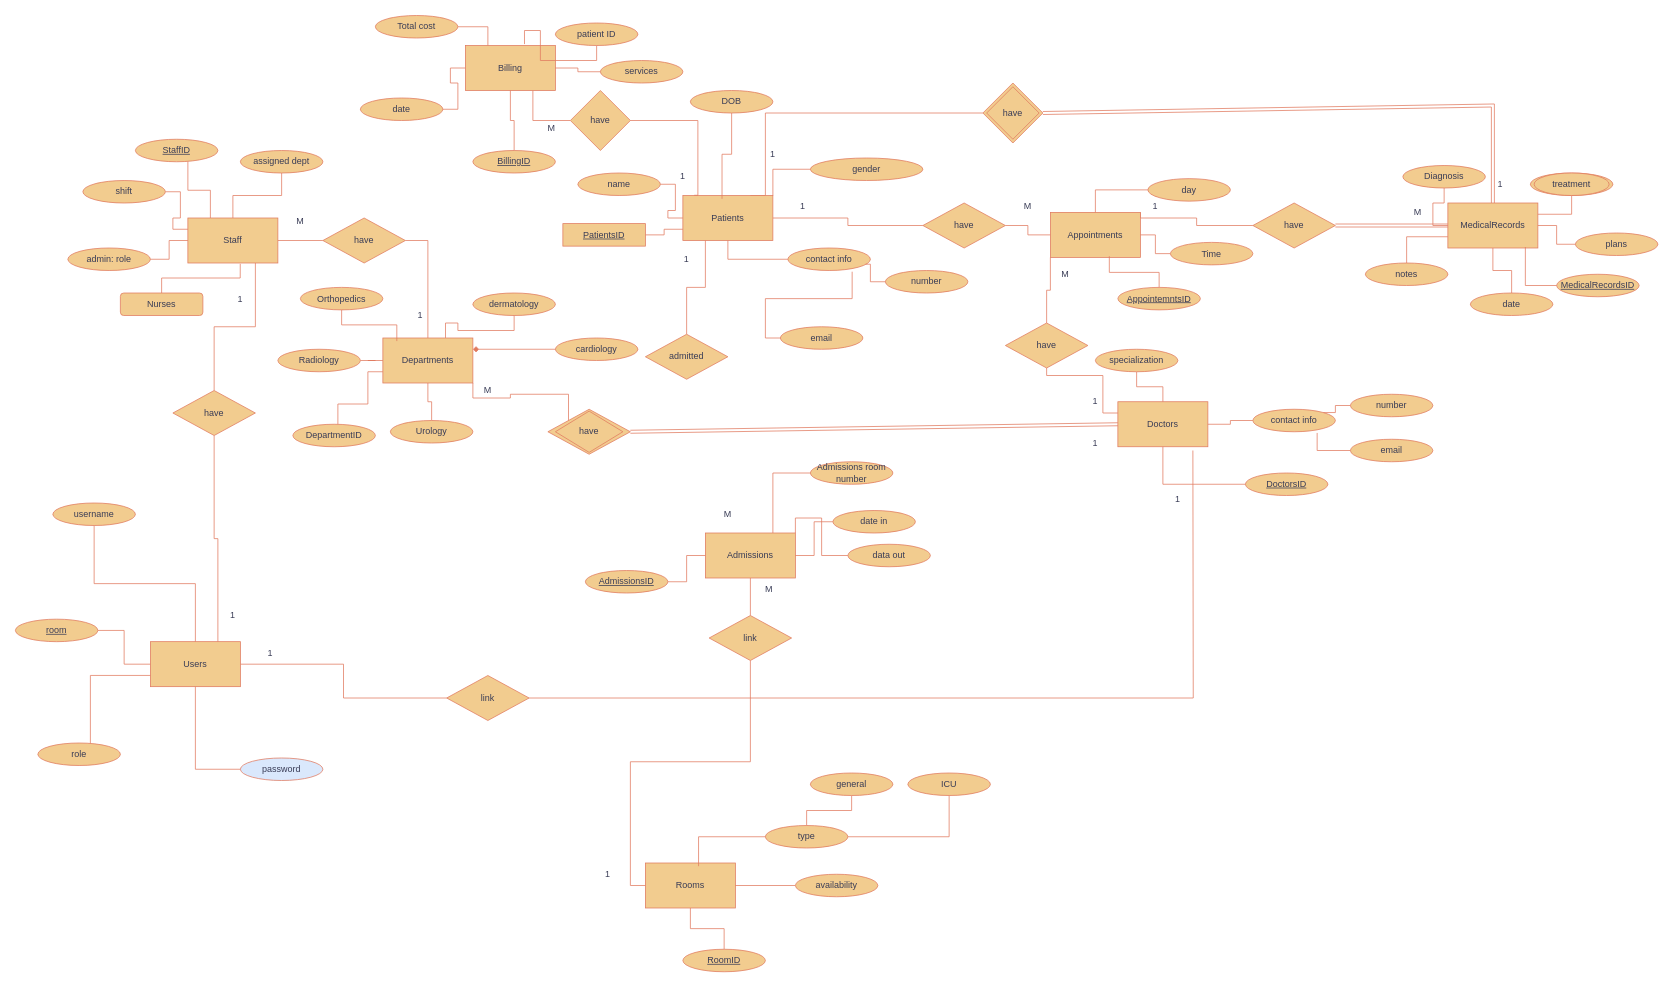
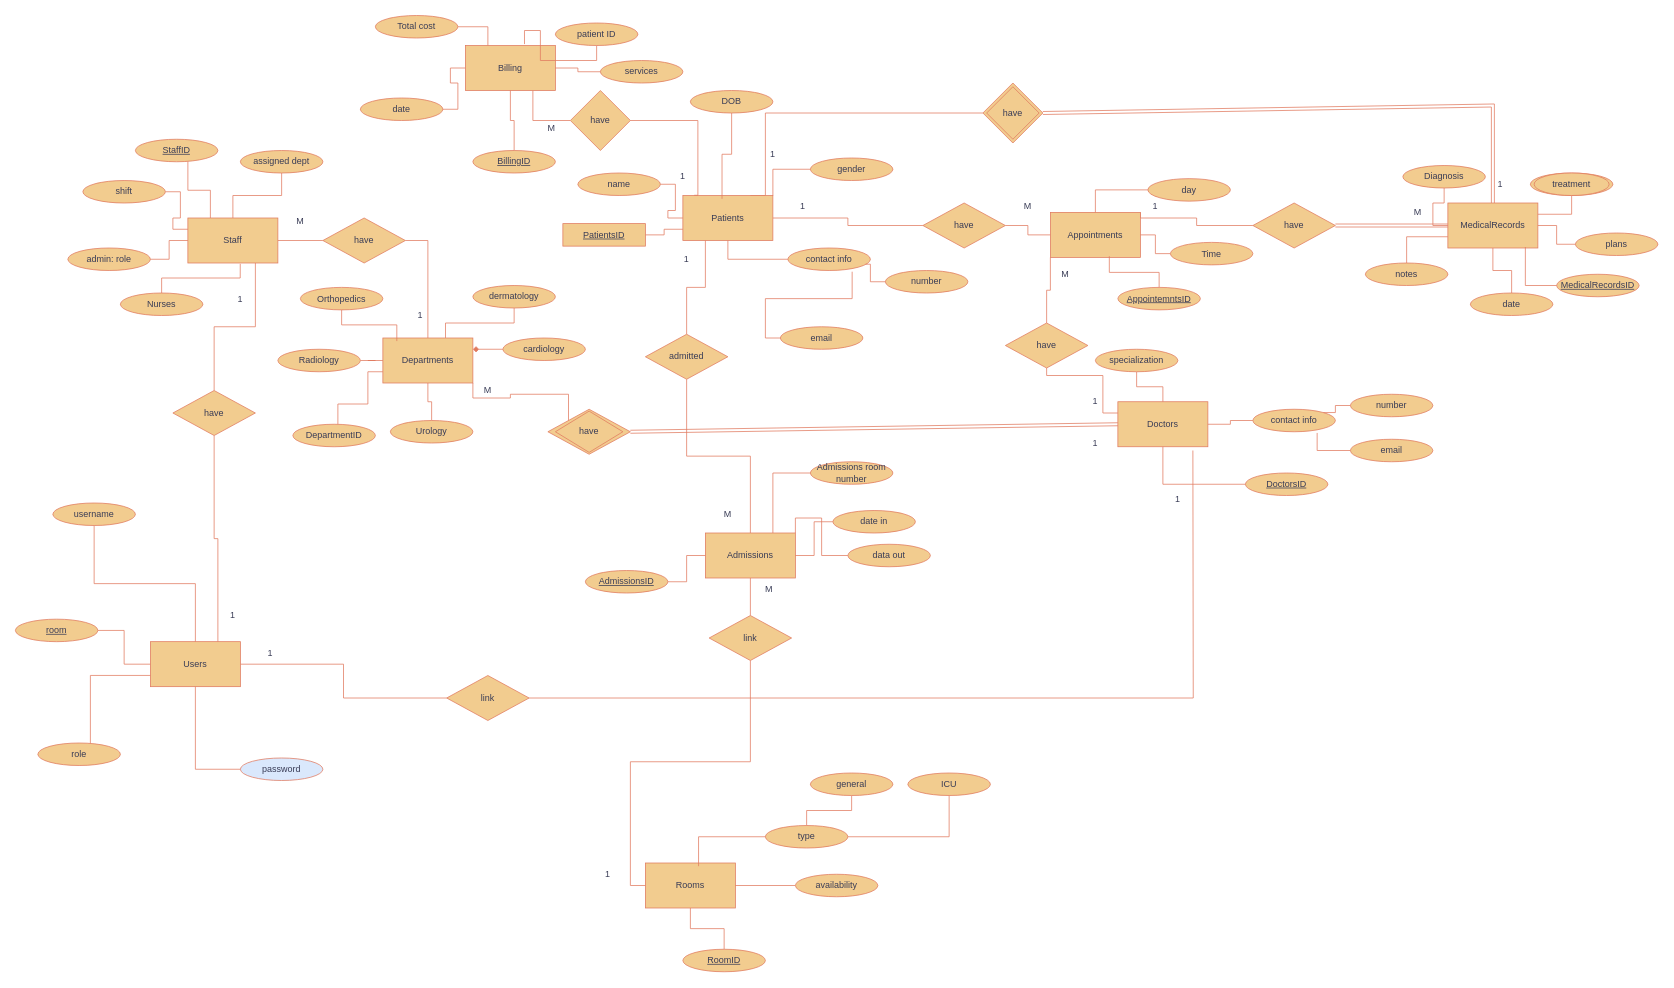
(867, 169) -> (852, 169)
(162, 304) -> (162, 304)
(514, 304) -> (514, 297)
(597, 349) -> (544, 349)
none -> (718, 456)
